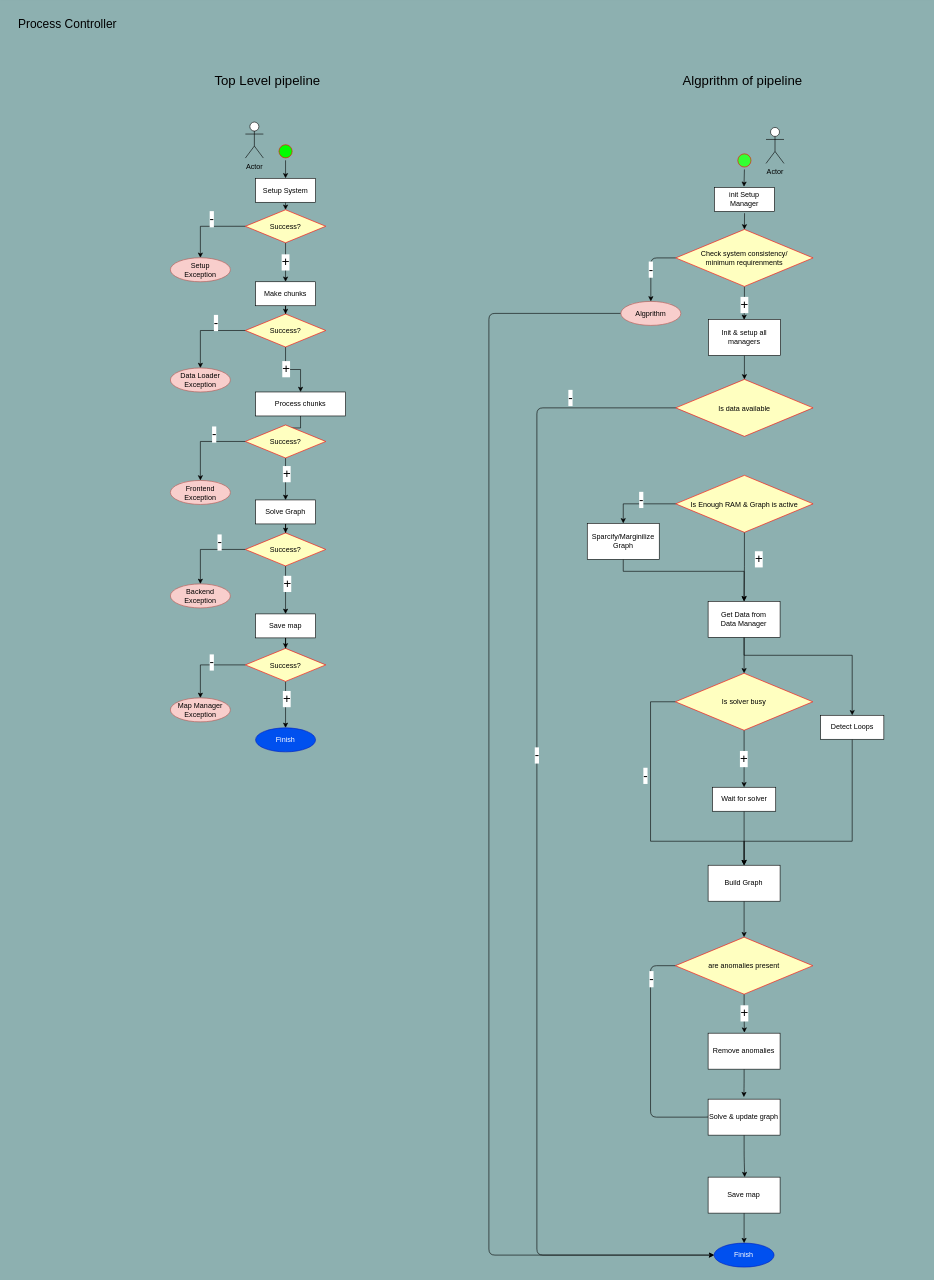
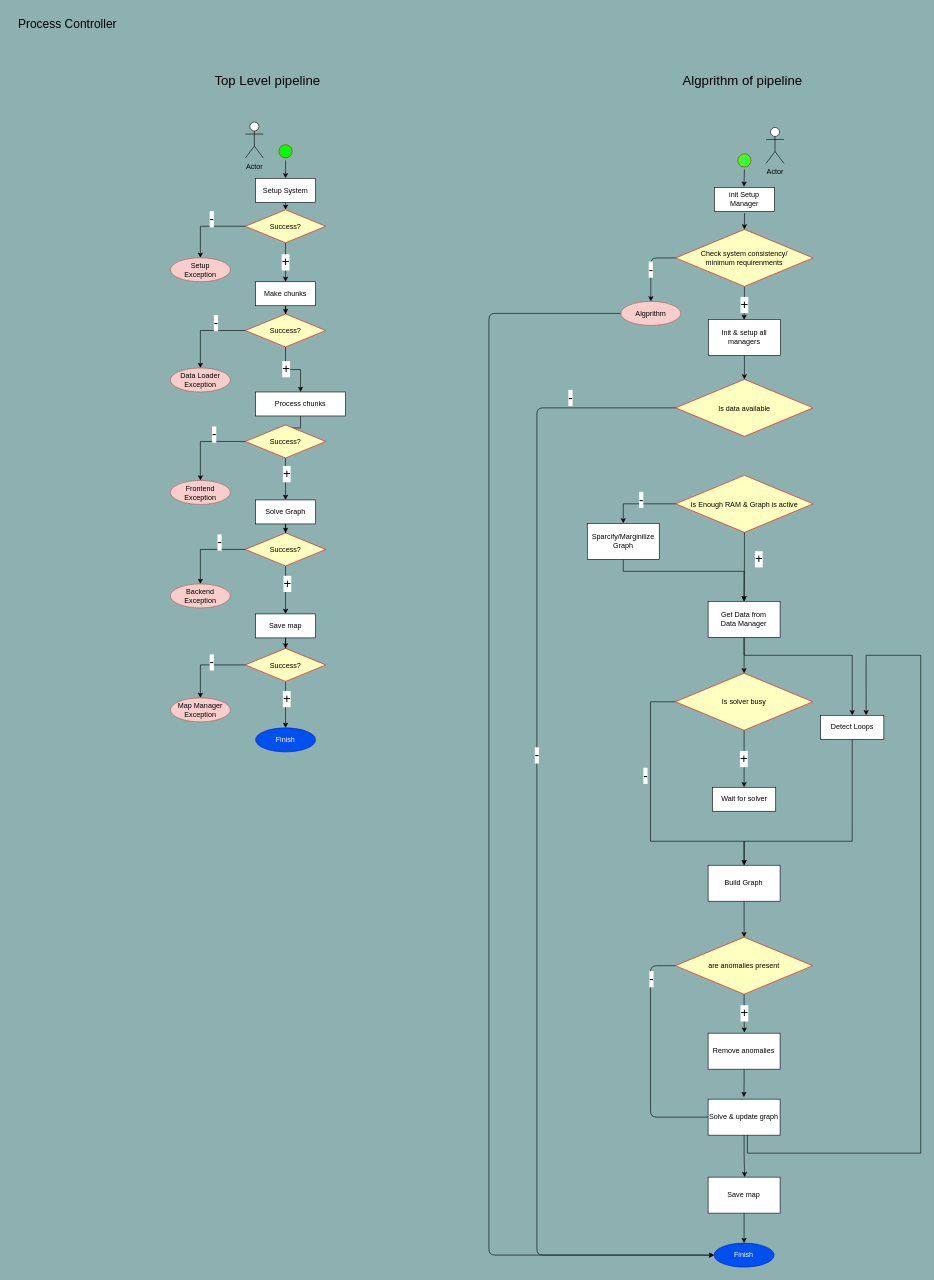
(744, 825) -> none
none -> (747, 1146)
